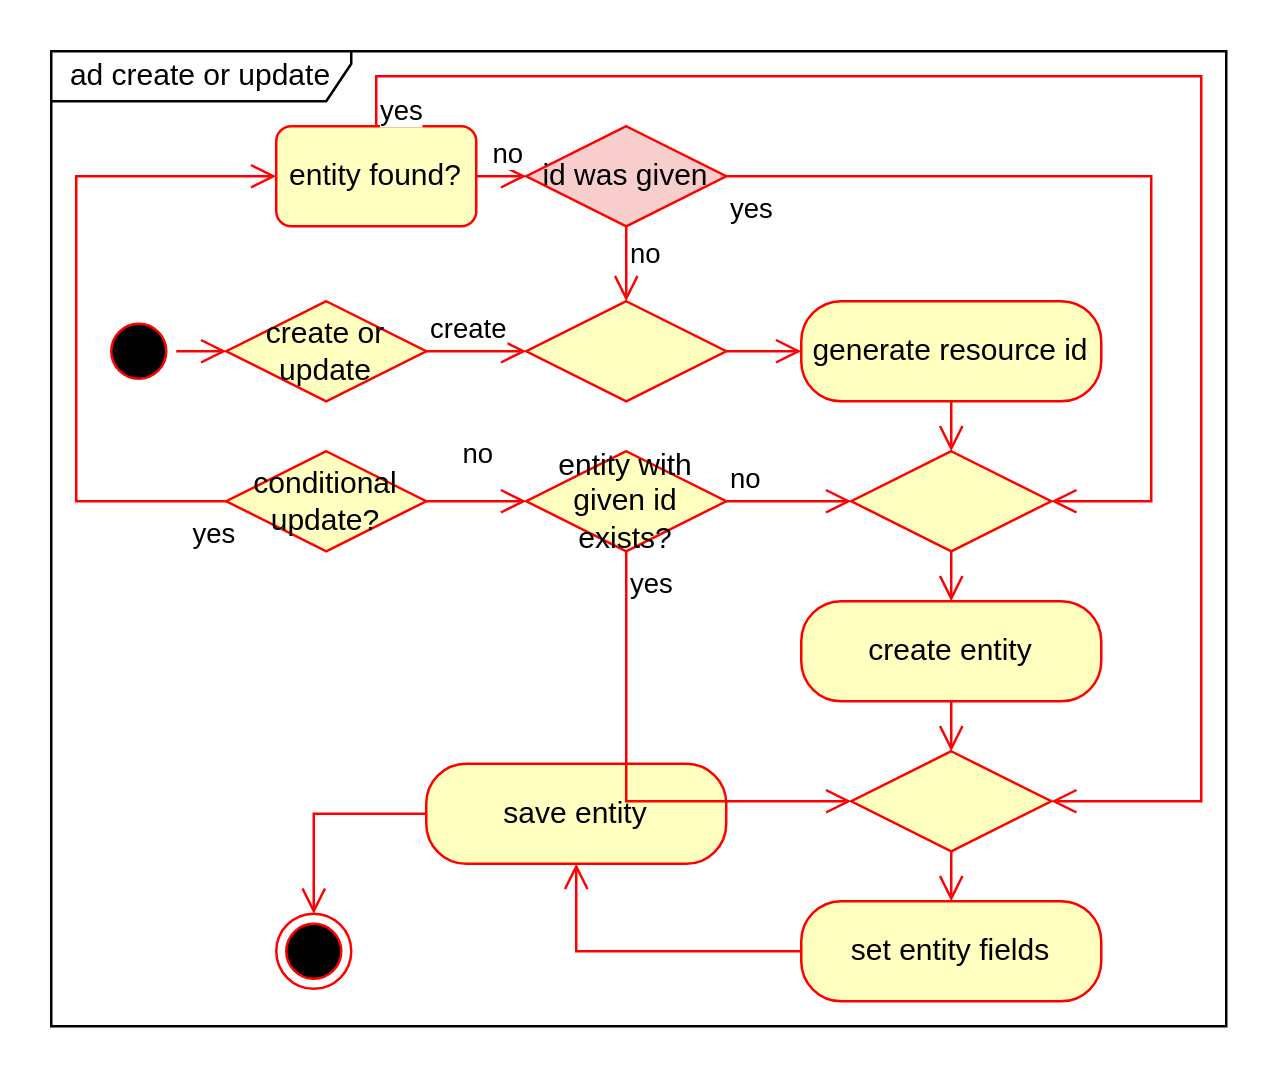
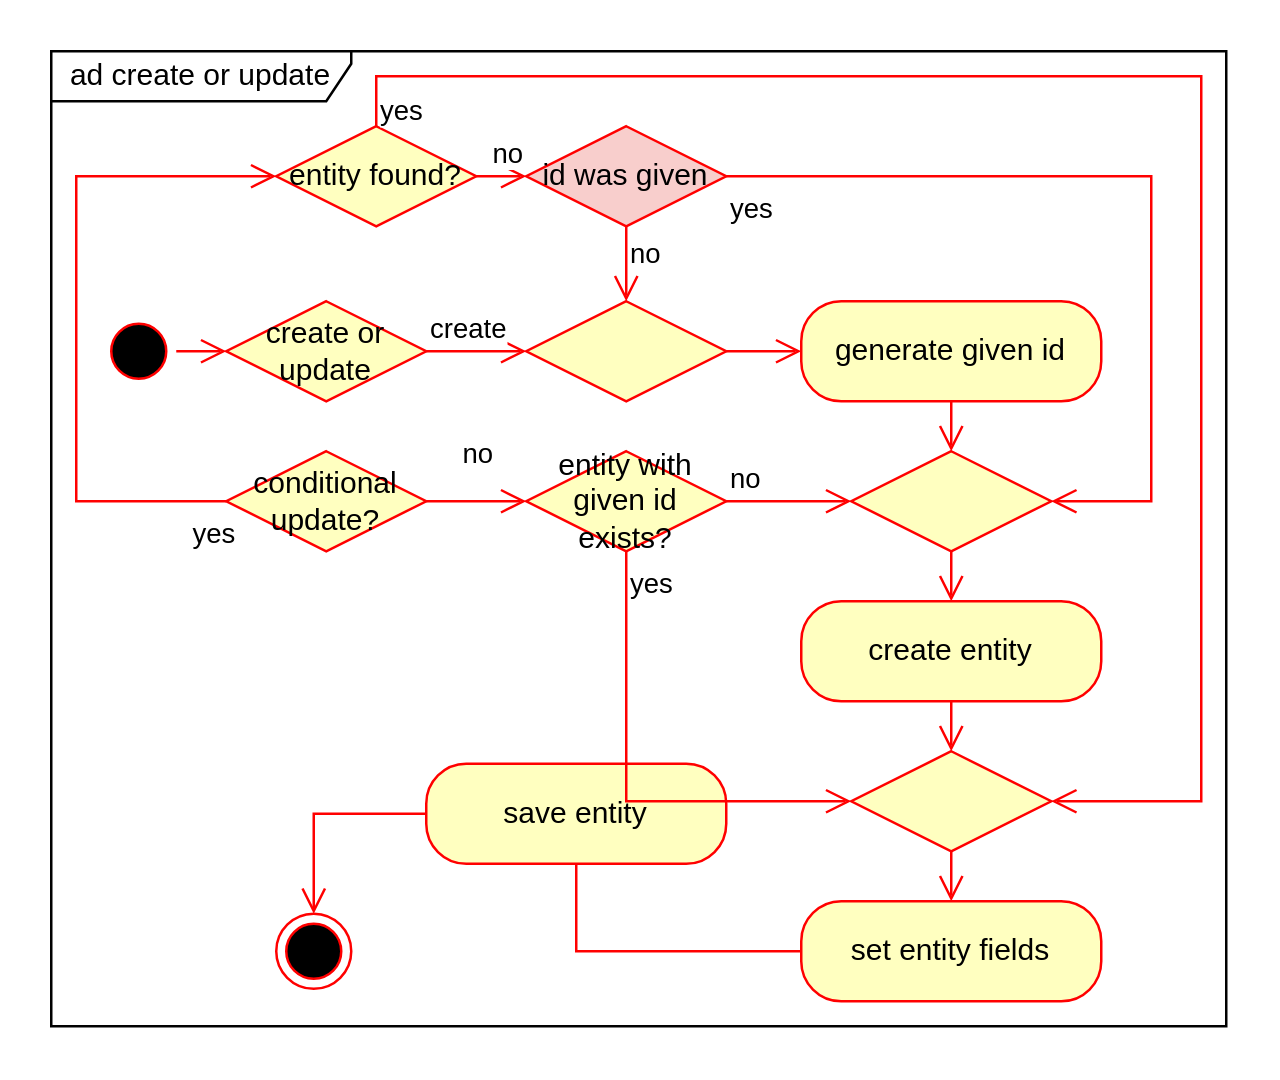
(376, 176) -> (376, 176)
(951, 351) -> (951, 351)
(576, 872) -> (576, 870)
